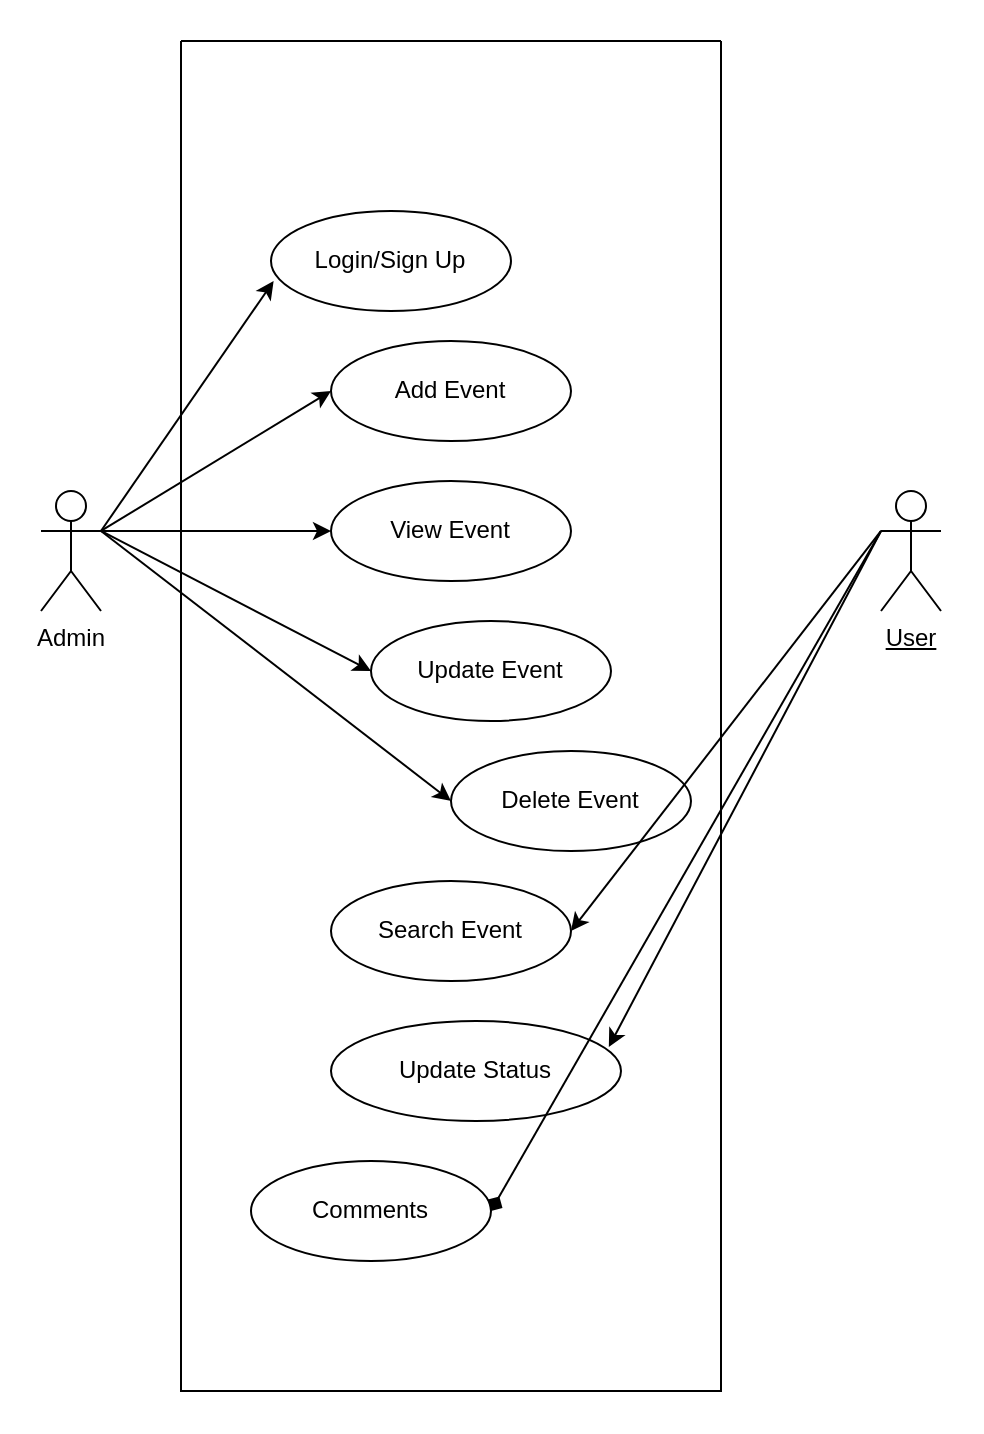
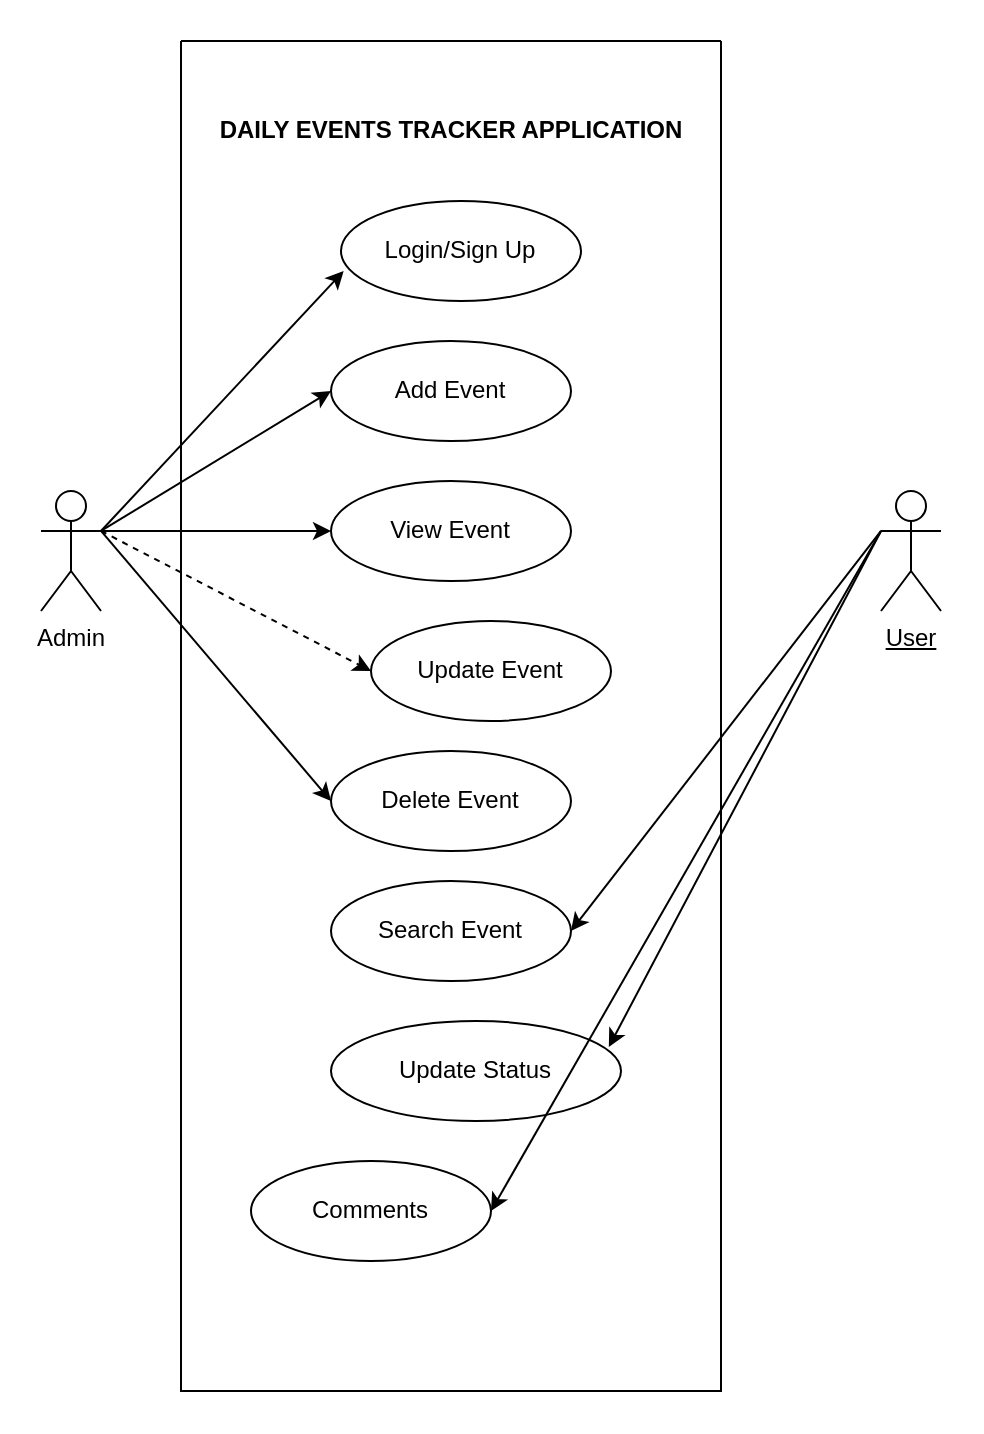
none -> (451, 131)
(391, 261) -> (461, 251)
(238, 602) -> (238, 602)
(571, 801) -> (451, 801)
(499, 1197) -> (499, 1197)
